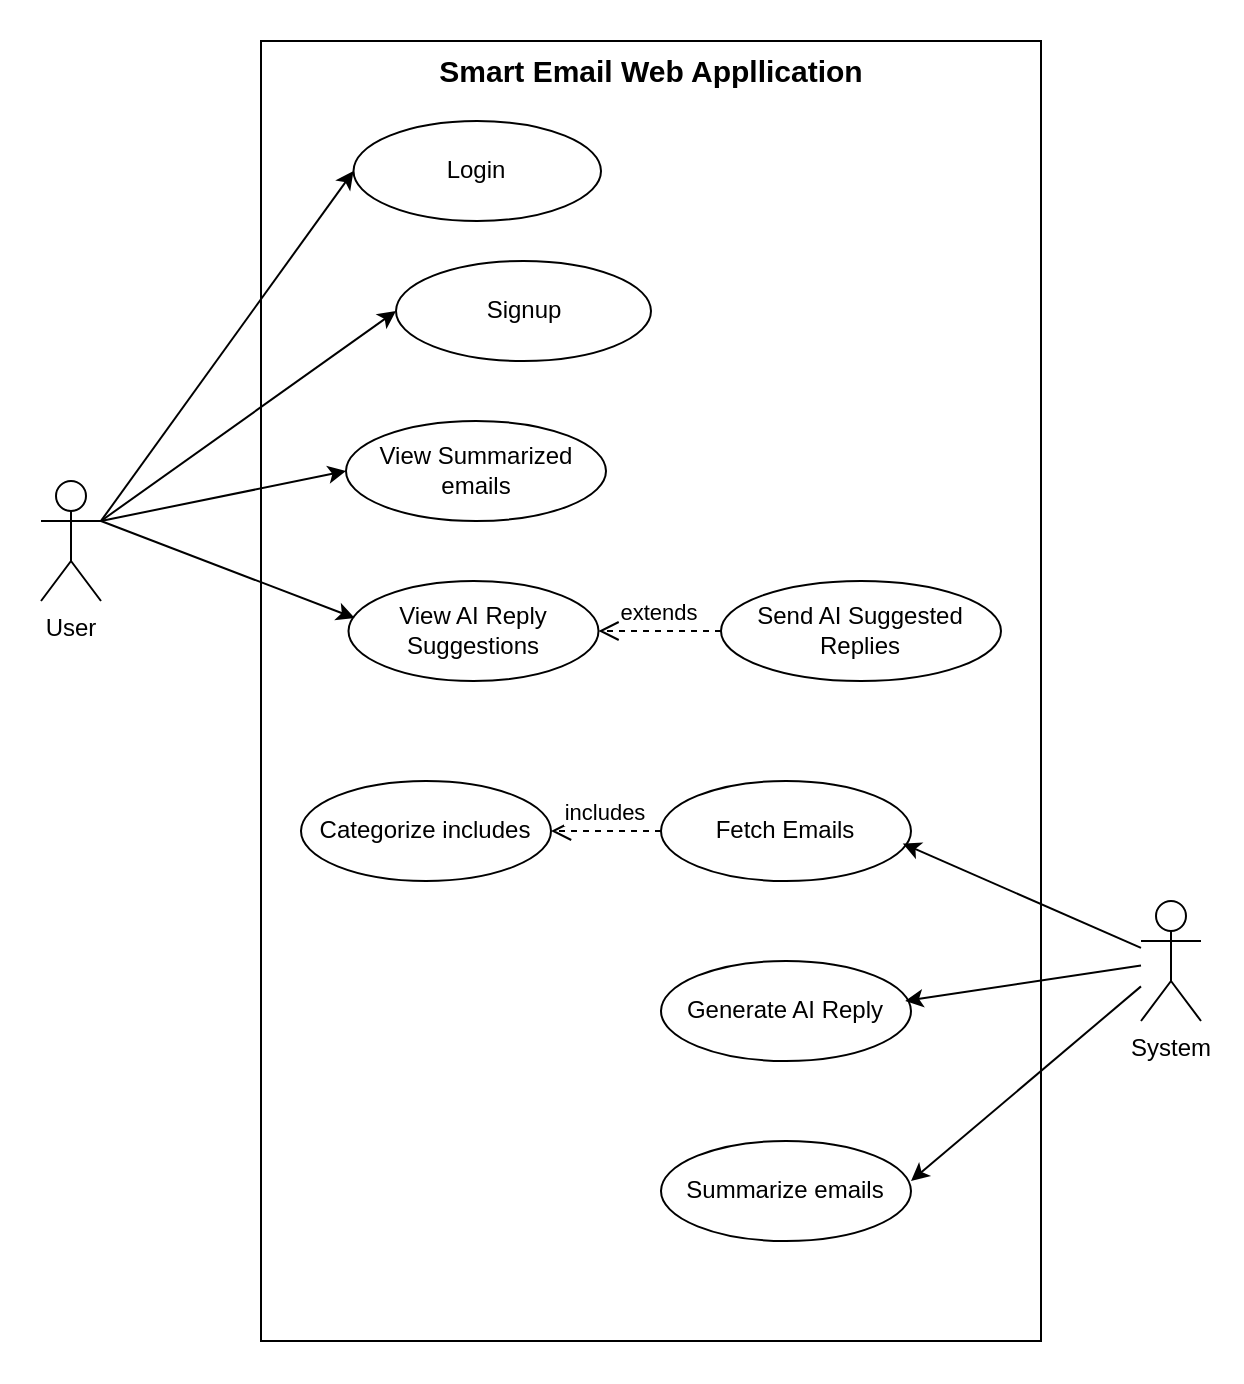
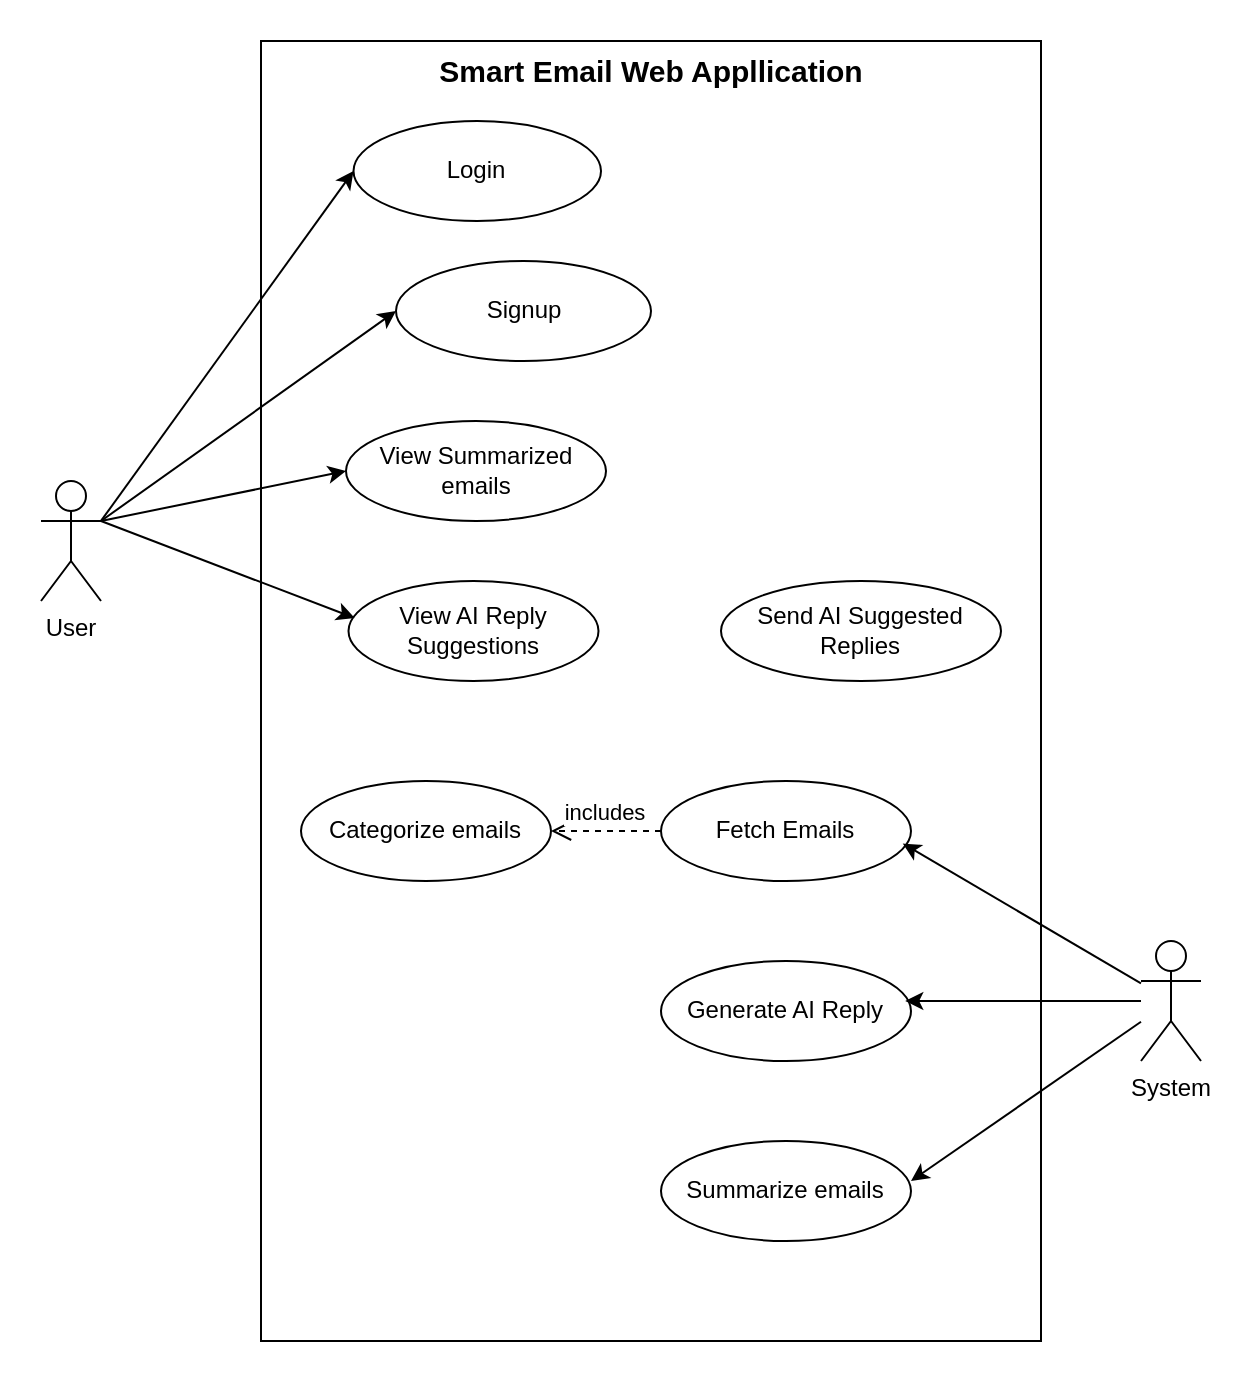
(662, 631) -> none
(426, 831) -> (426, 831)
(1171, 961) -> (1171, 1001)
